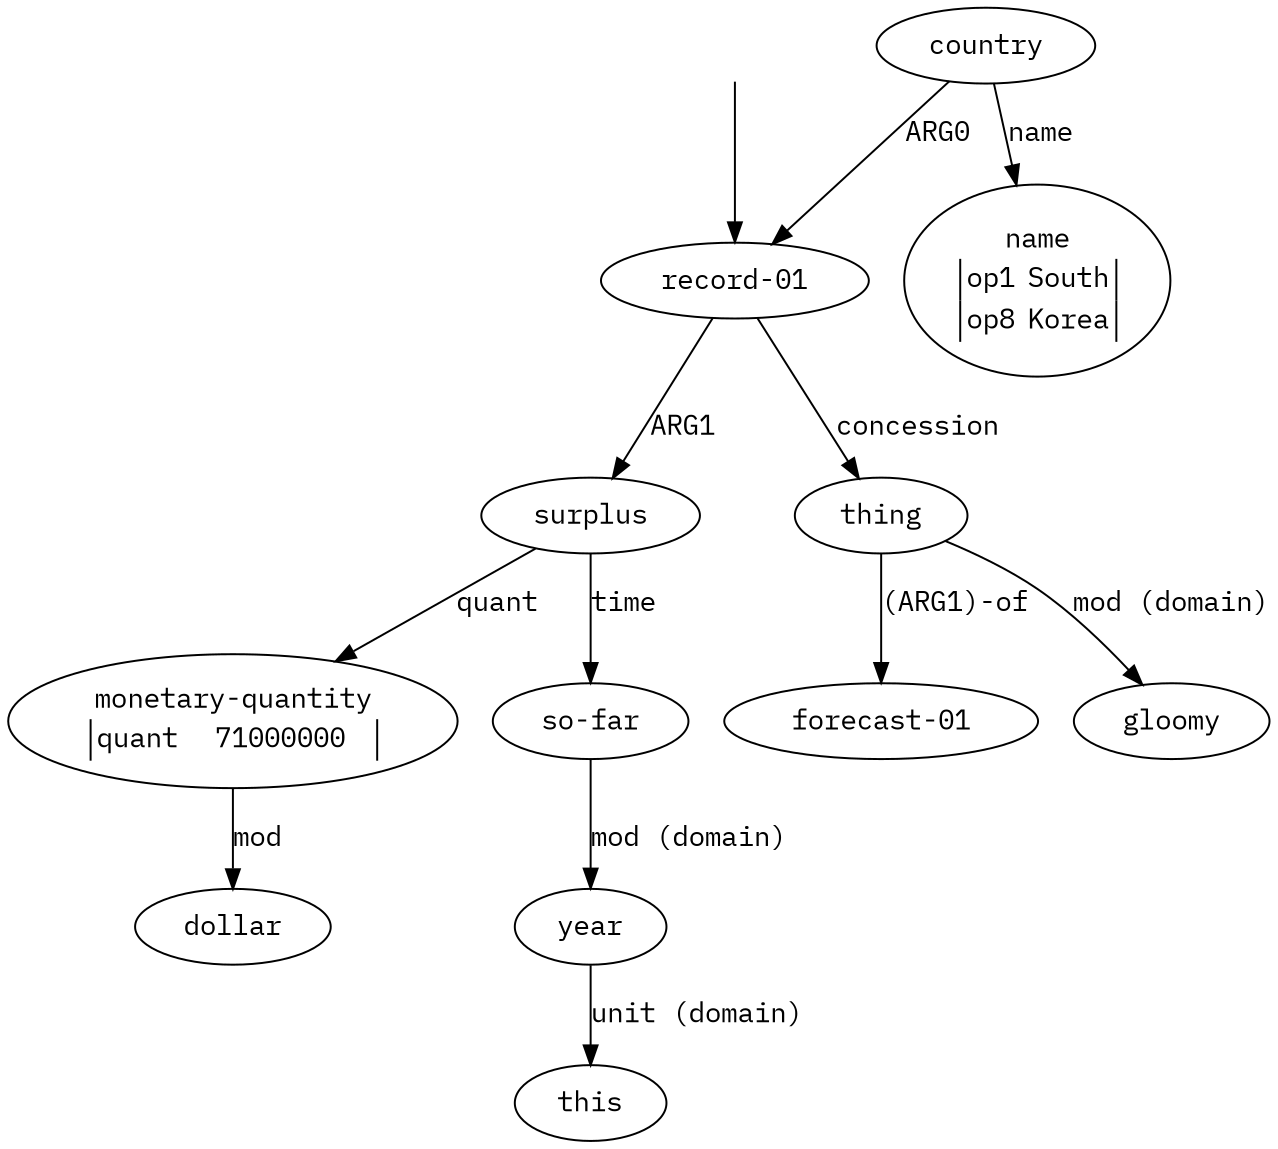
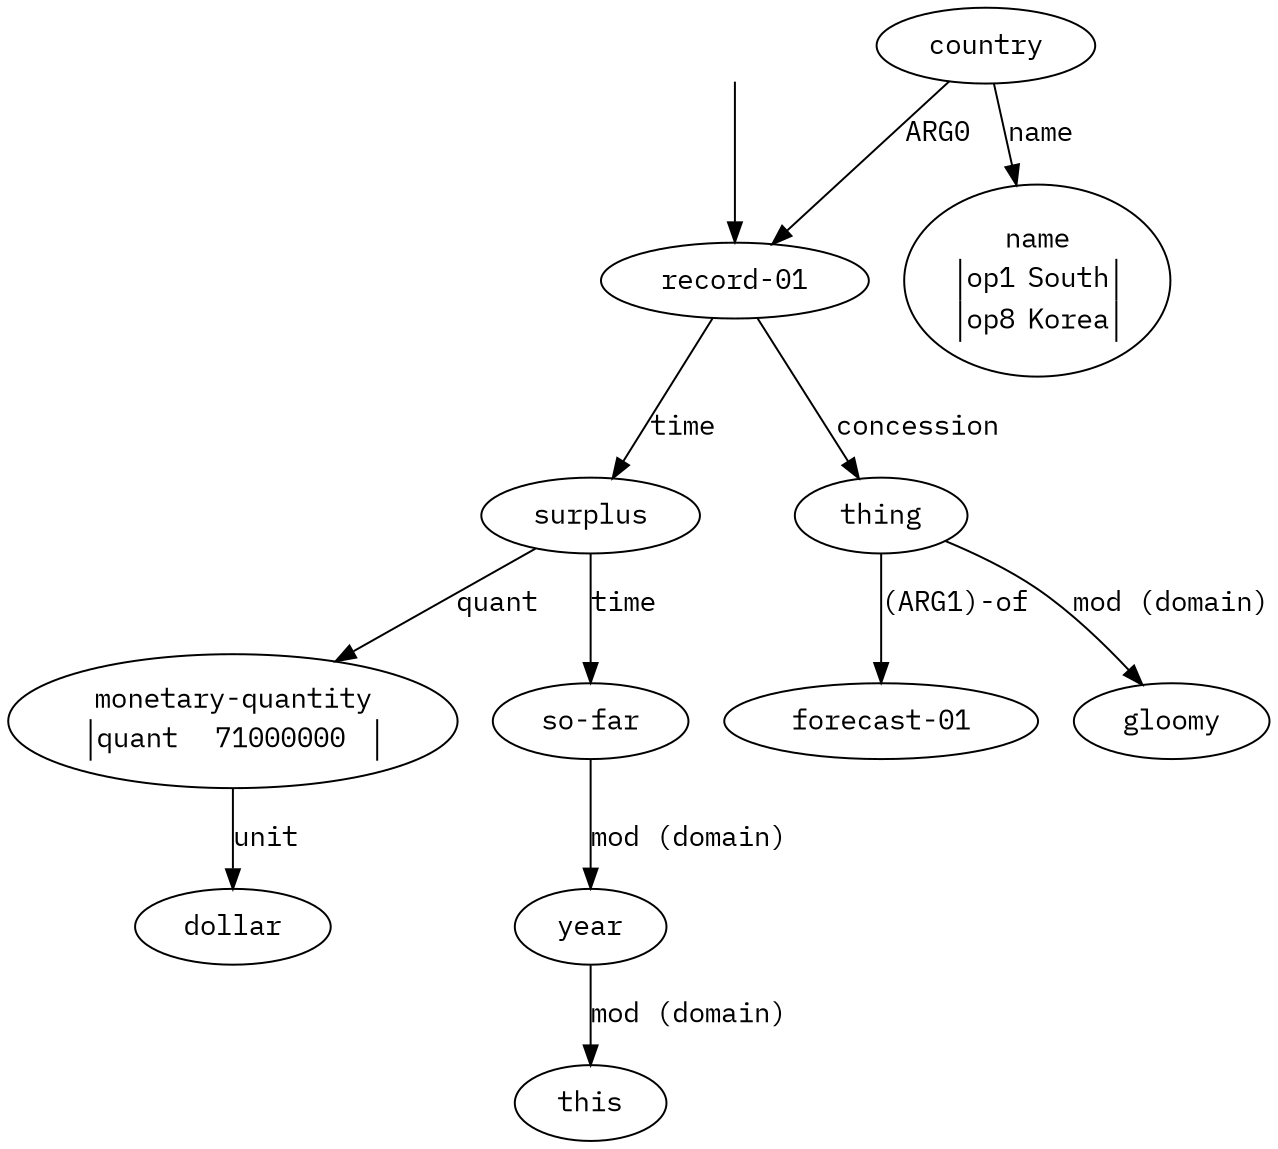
(684, 427) -> (684, 427)
(258, 839) -> (266, 839)
(697, 1015) -> (689, 1015)
